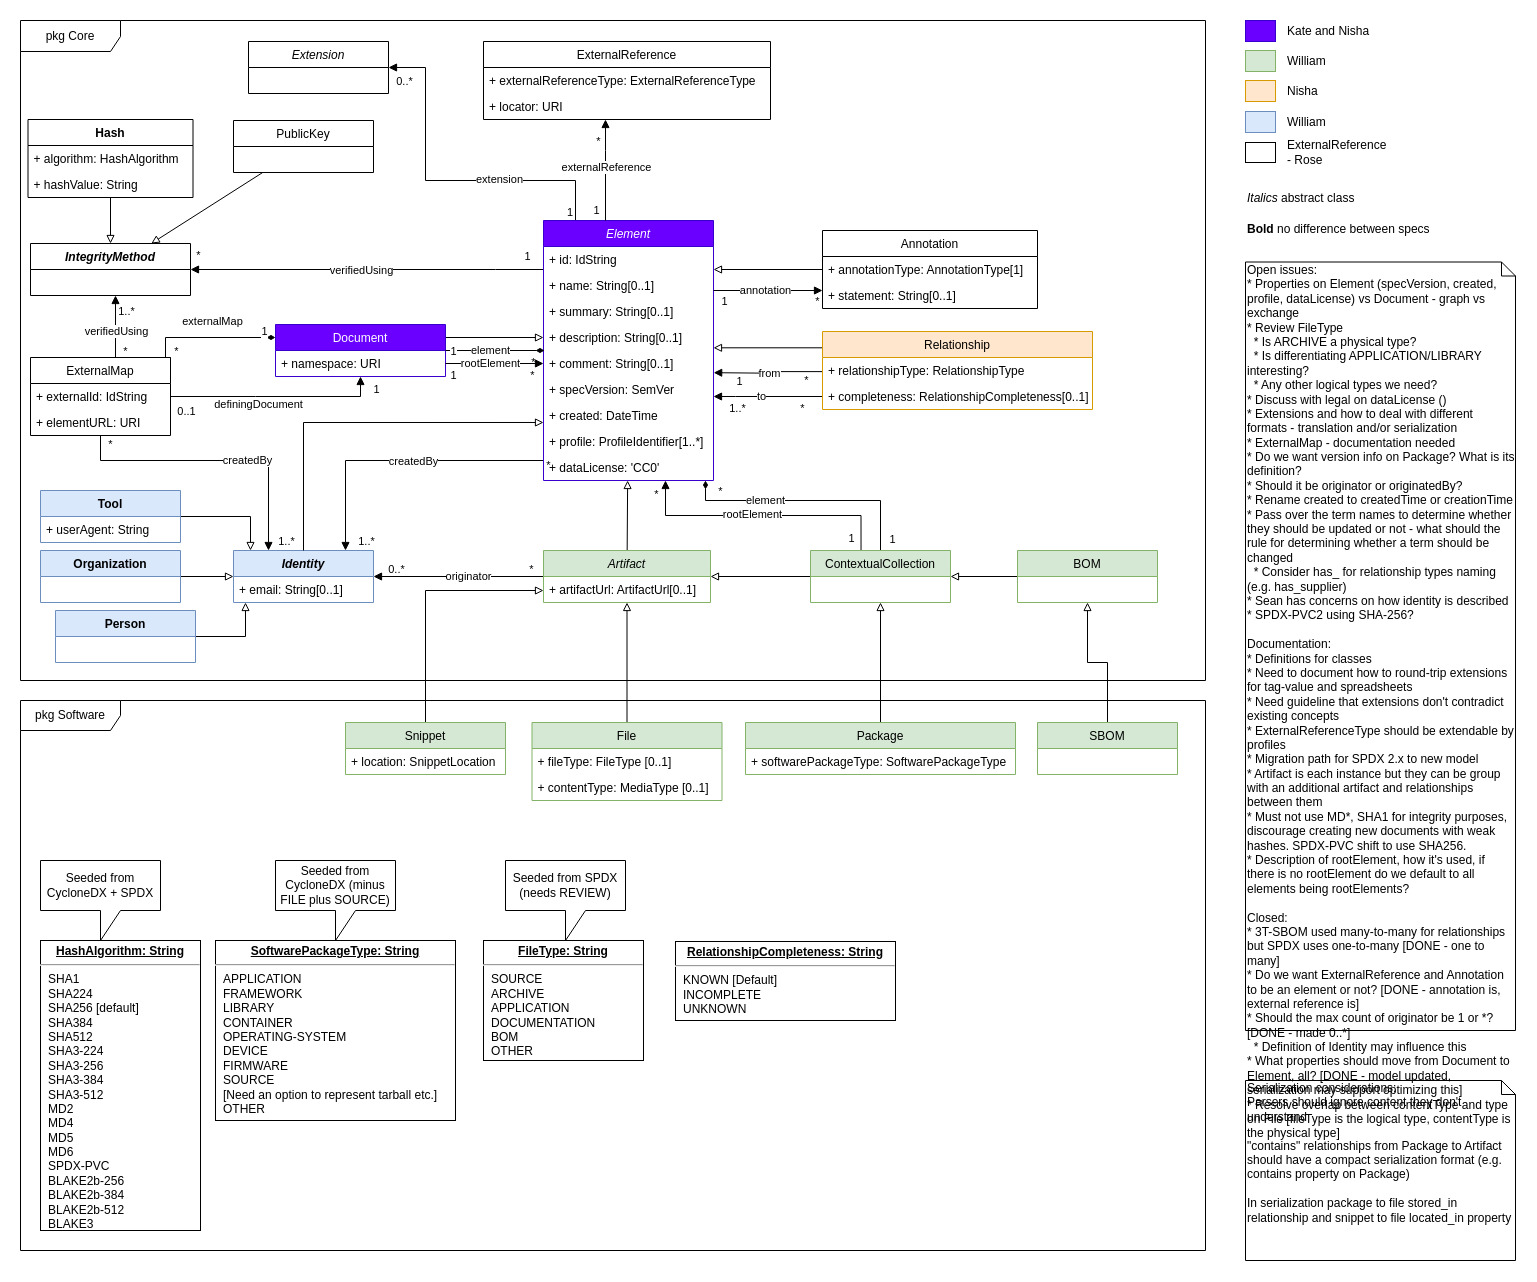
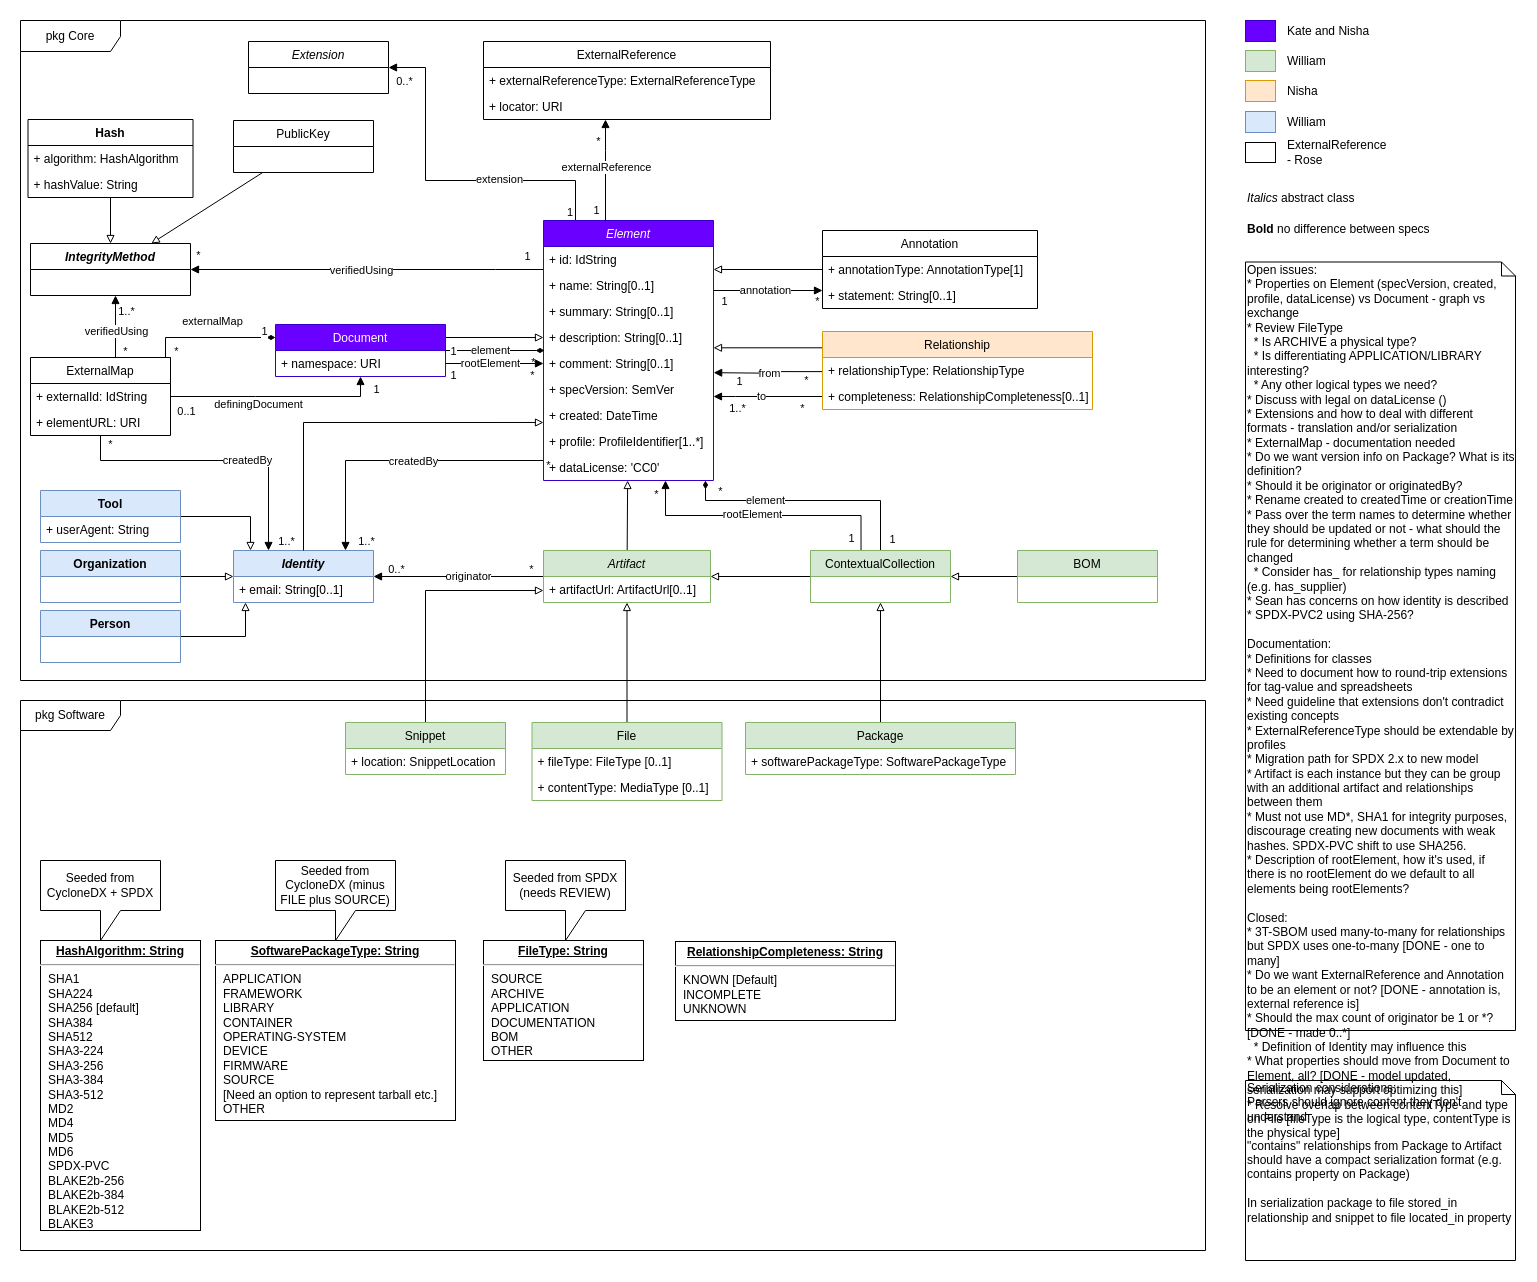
(126, 637) -> (111, 637)
(1103, 663) -> none
(1108, 749) -> none
